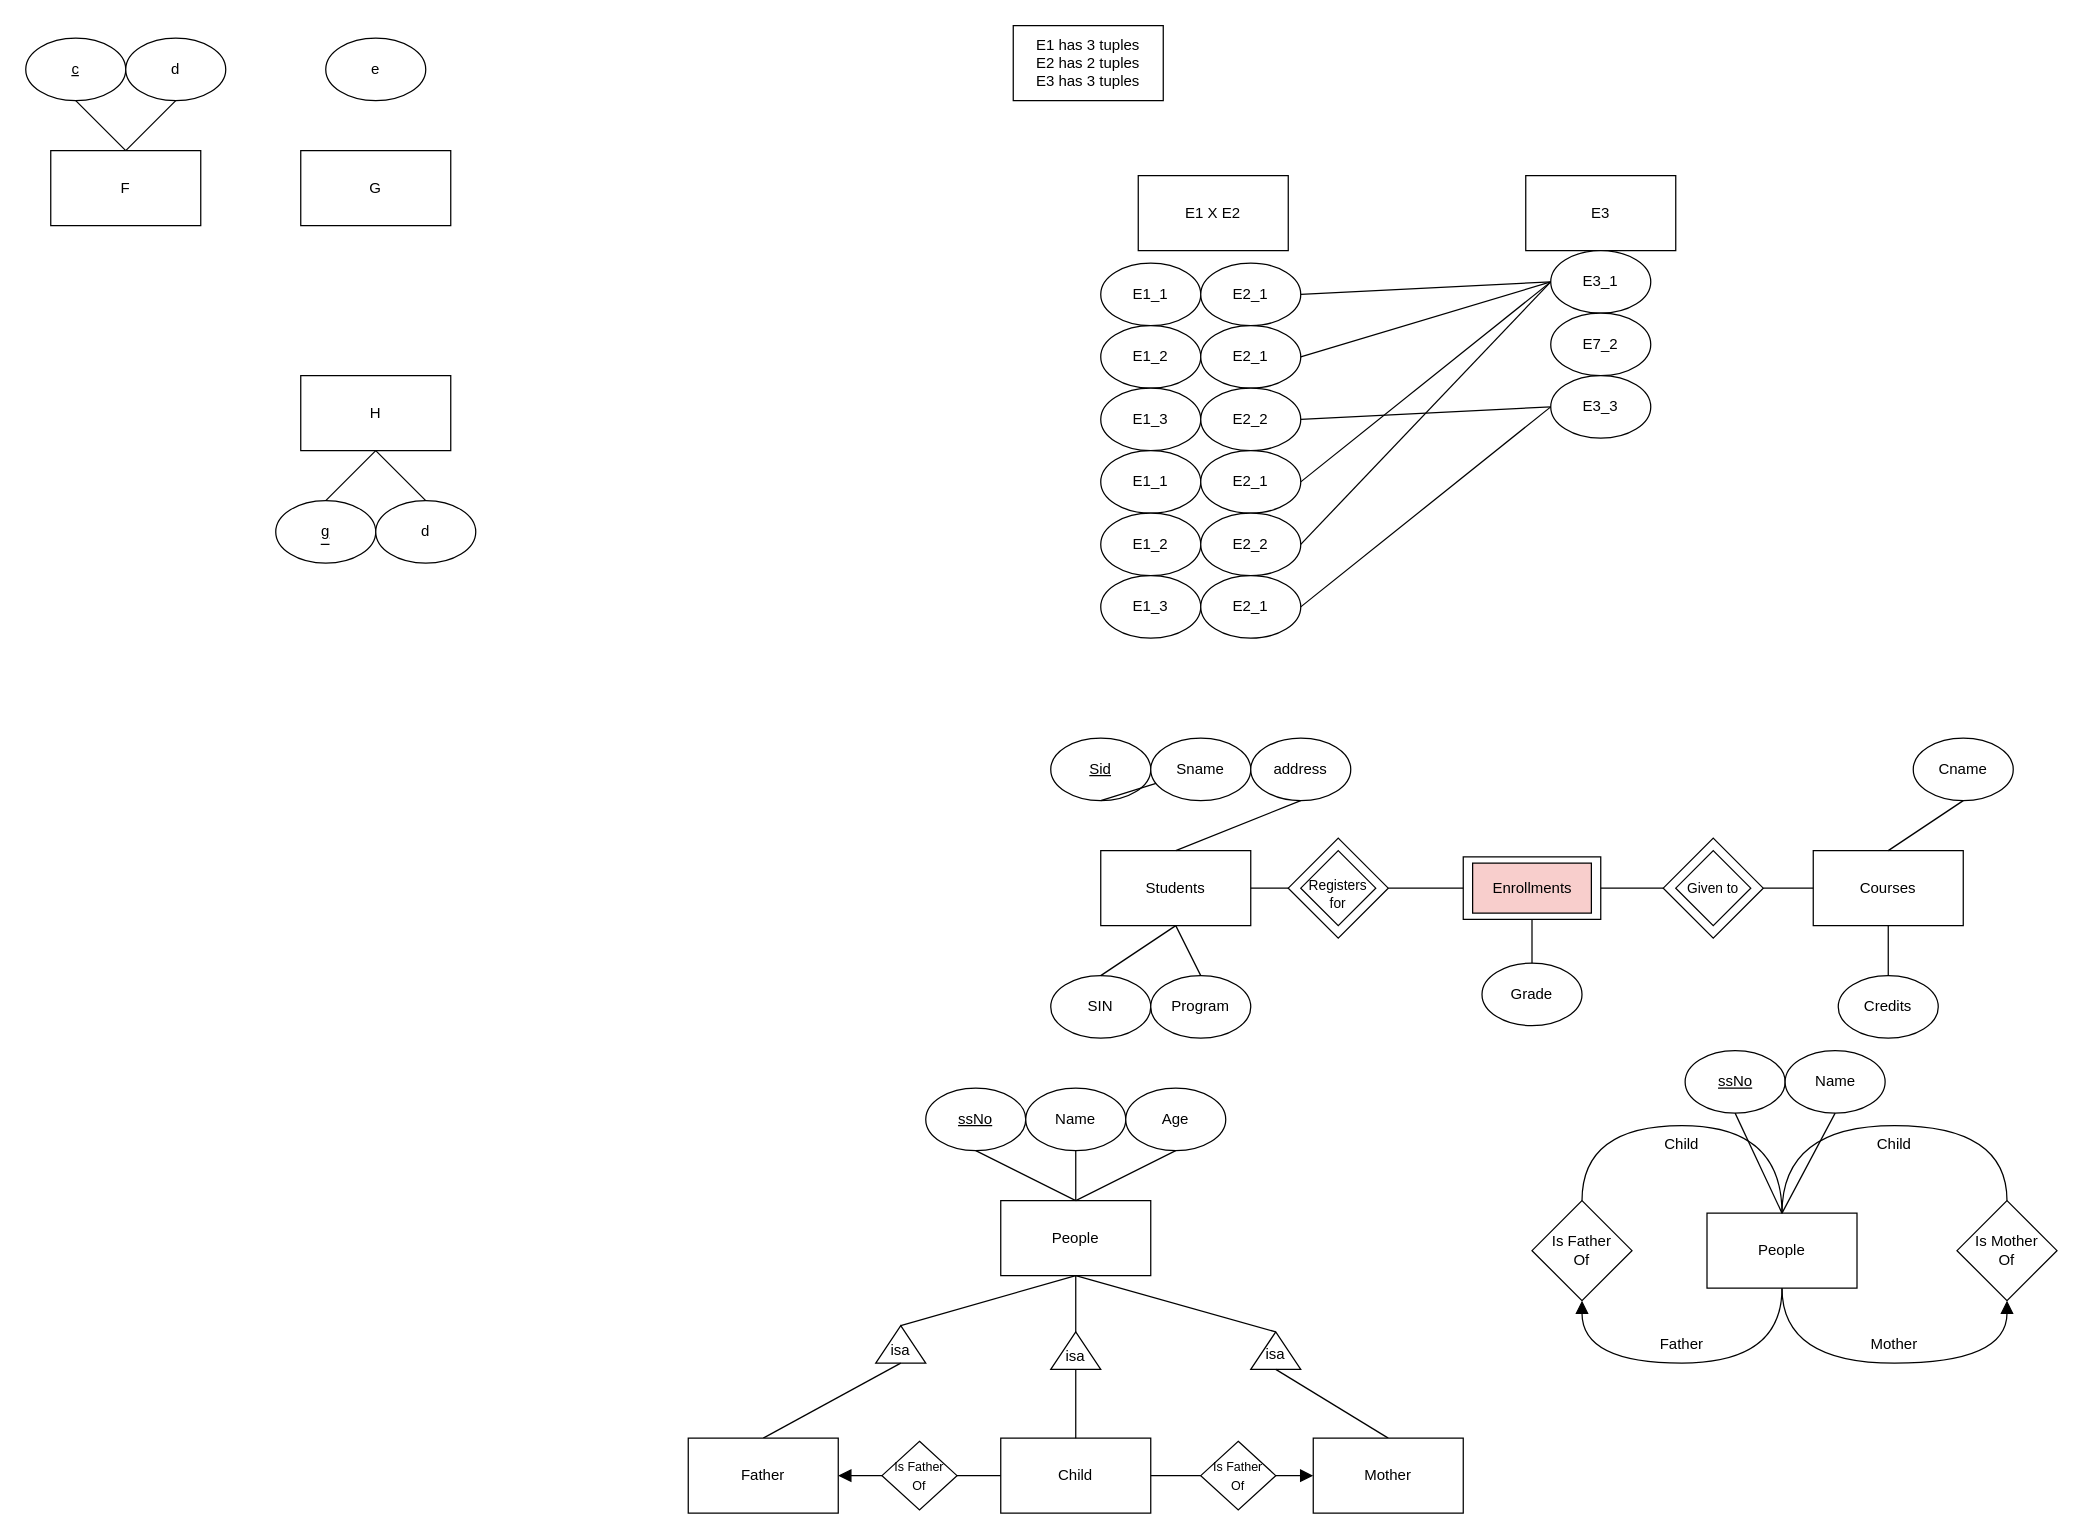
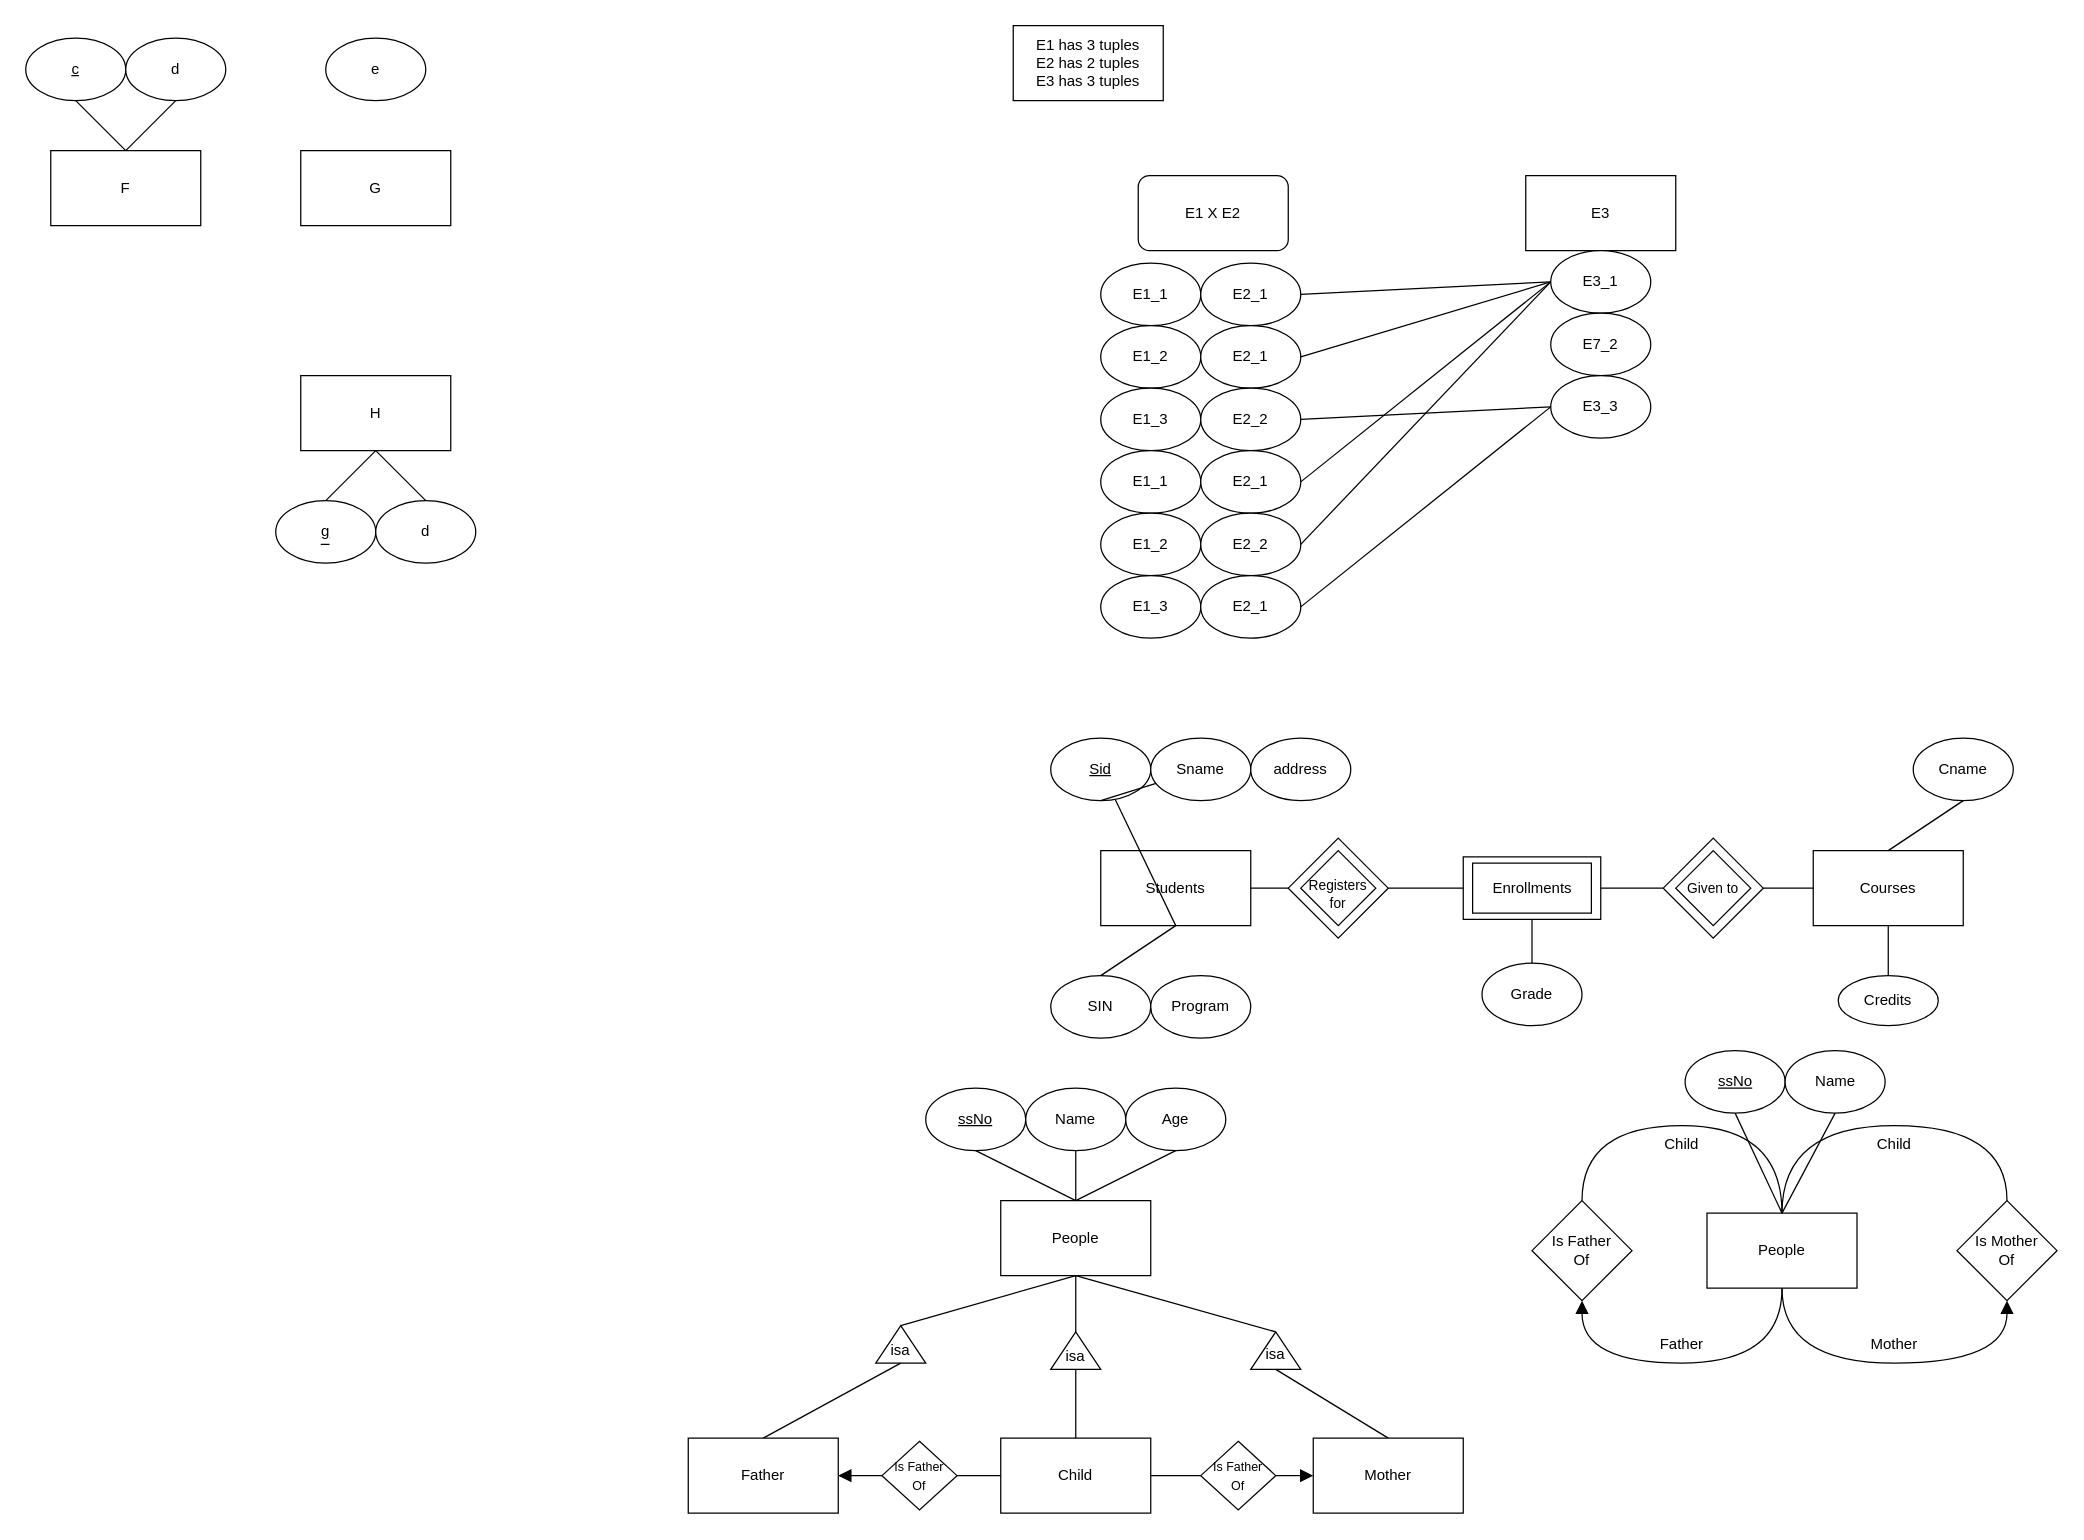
(1213, 213) -> (1213, 213)
(1238, 826) -> none
(1532, 888) -> (1532, 888)
(1189, 952) -> (1145, 862)
(1888, 1007) -> (1888, 1001)
